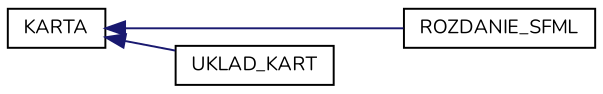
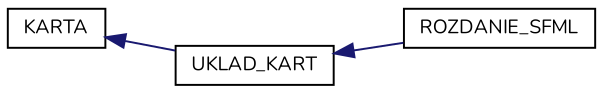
(264, 28) -> (379, 47)
